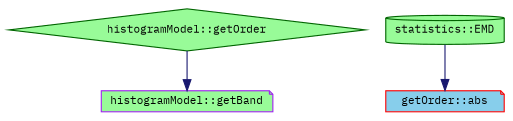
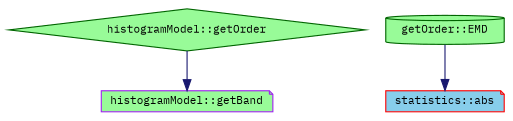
(445, 30) -> (445, 30)
(445, 101) -> (445, 101)
